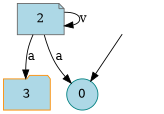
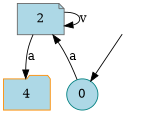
(52, 57) -> (69, 60)
(27, 94) -> (27, 94)
